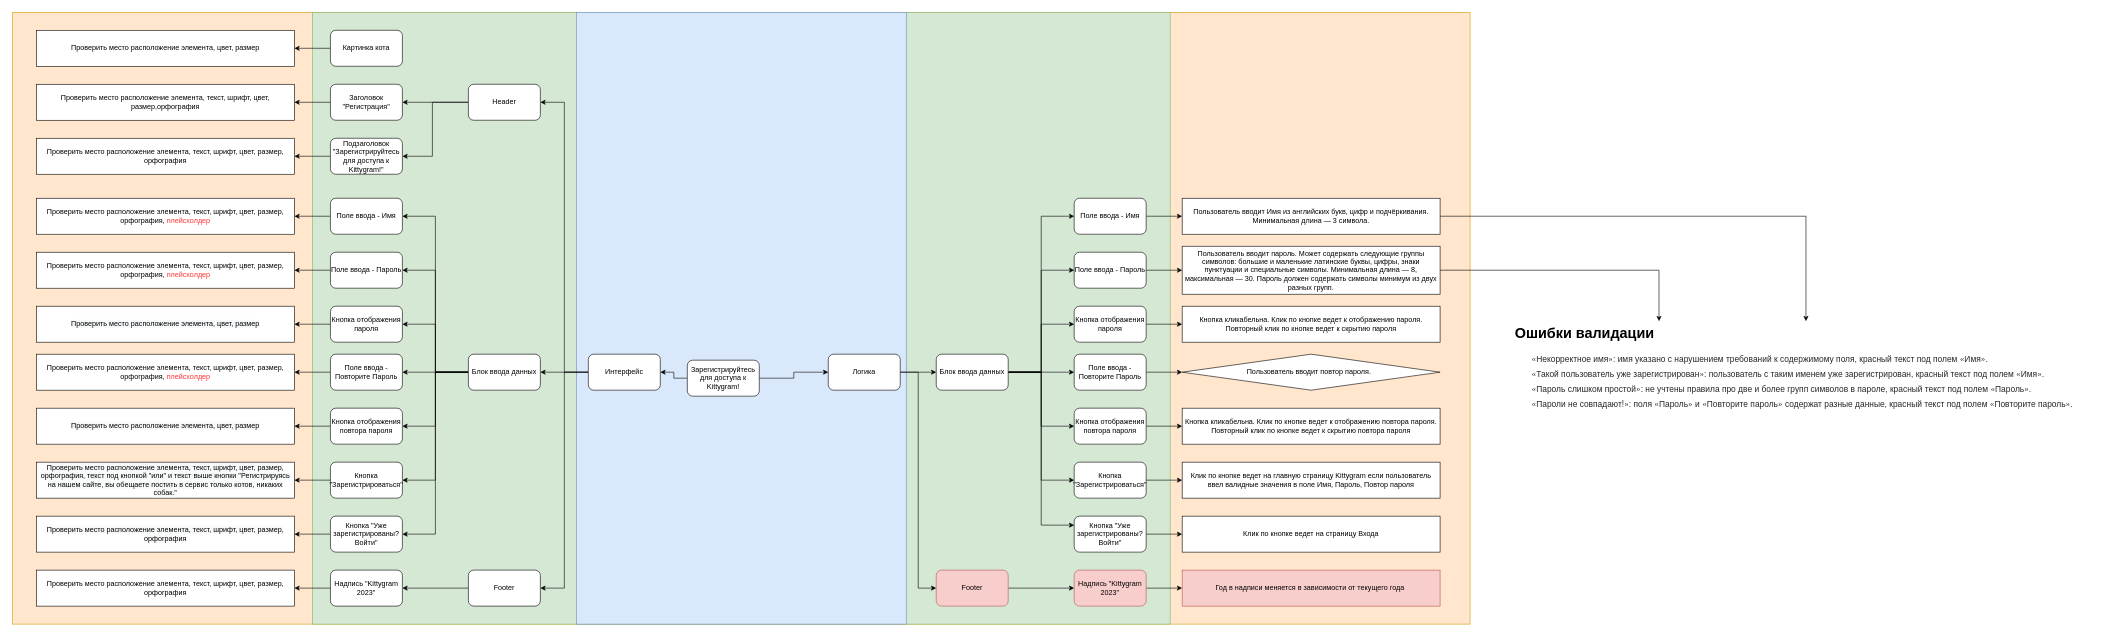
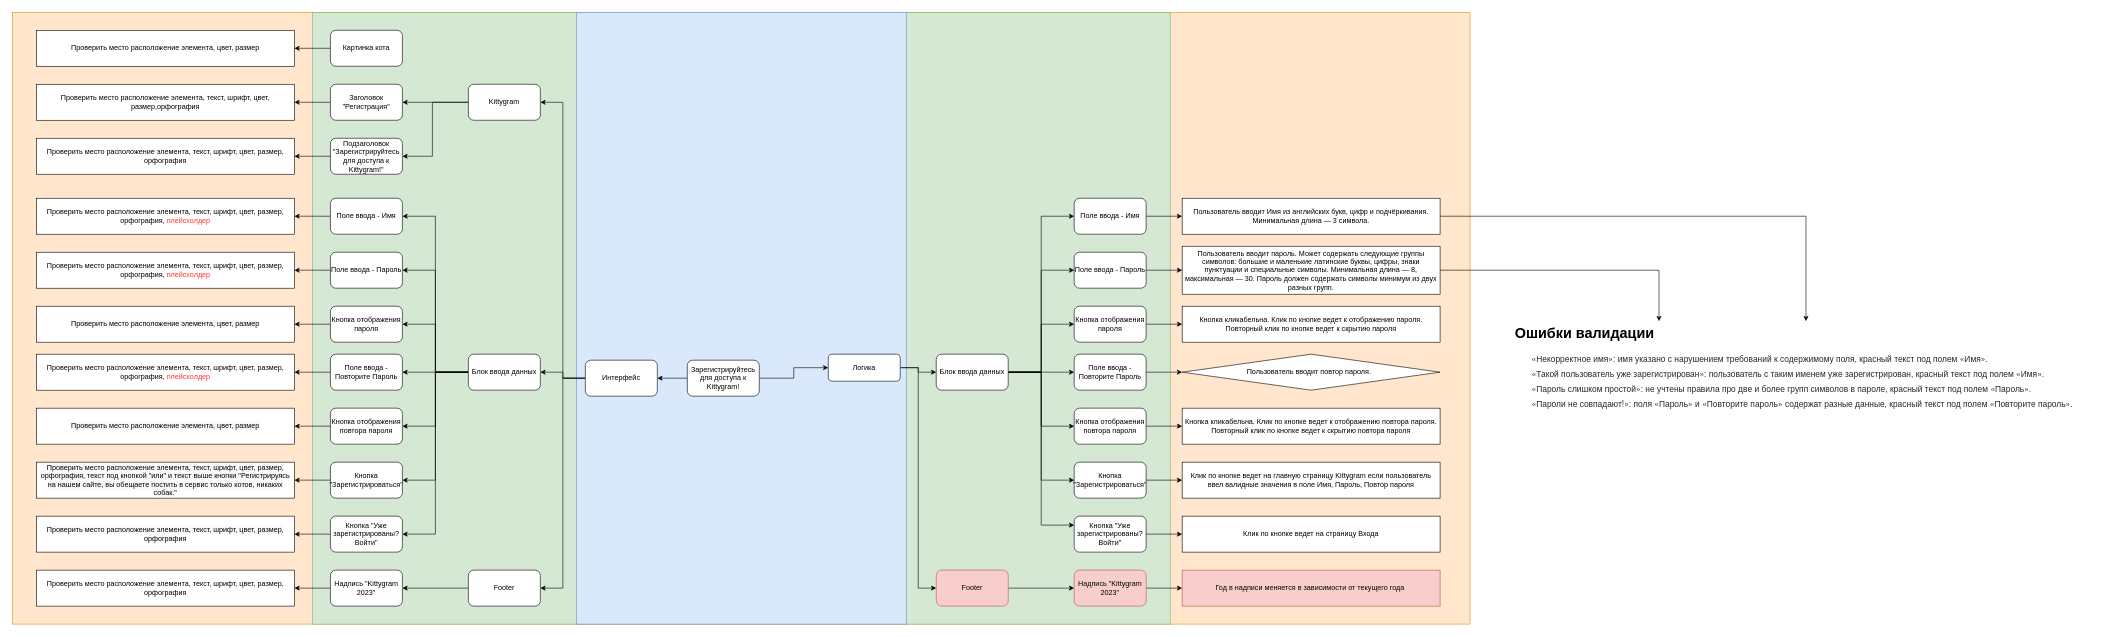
(504, 102) -> (504, 102)
(624, 372) -> (621, 378)
(864, 372) -> (864, 368)
